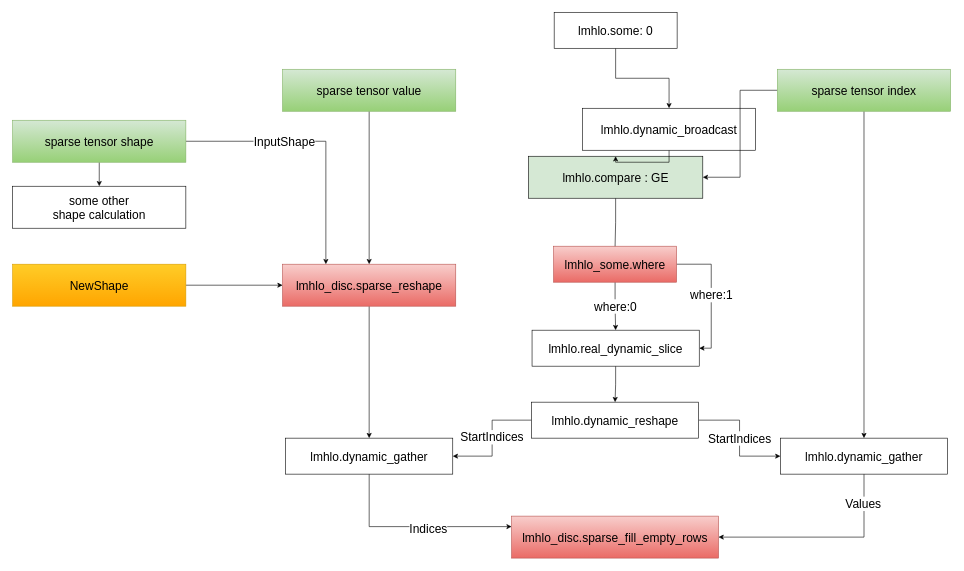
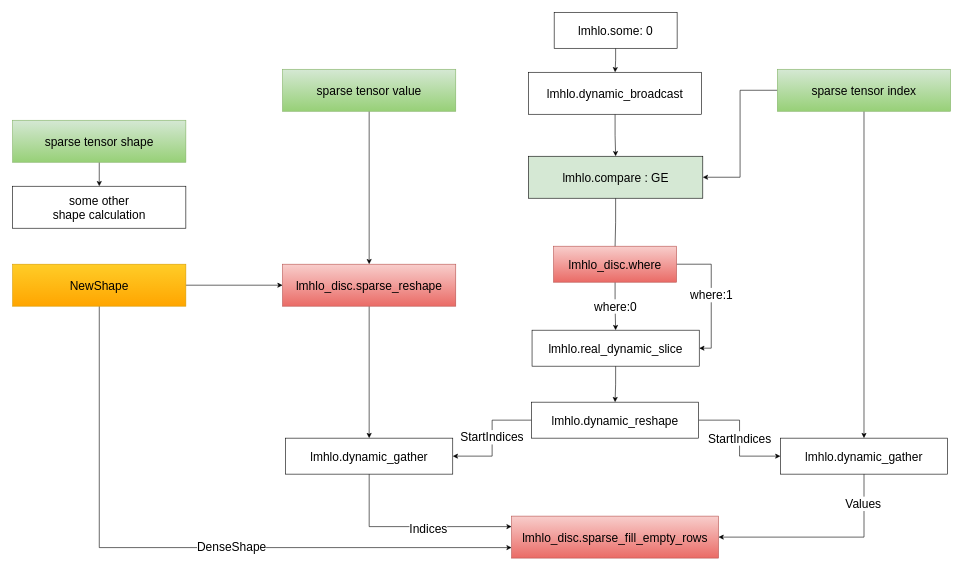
(669, 129) -> (615, 93)
(290, 141) -> none
(615, 264) -> (615, 264)
none -> (301, 548)
